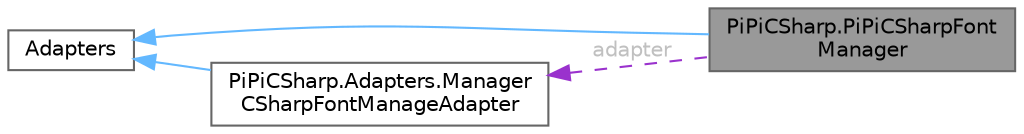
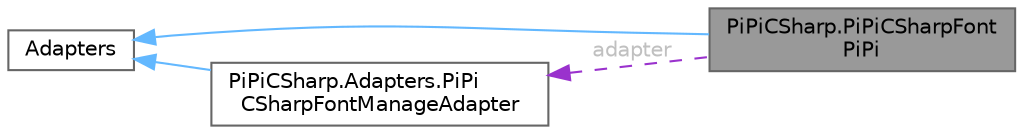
(862, 40) -> (862, 40)
(380, 94) -> (380, 94)
